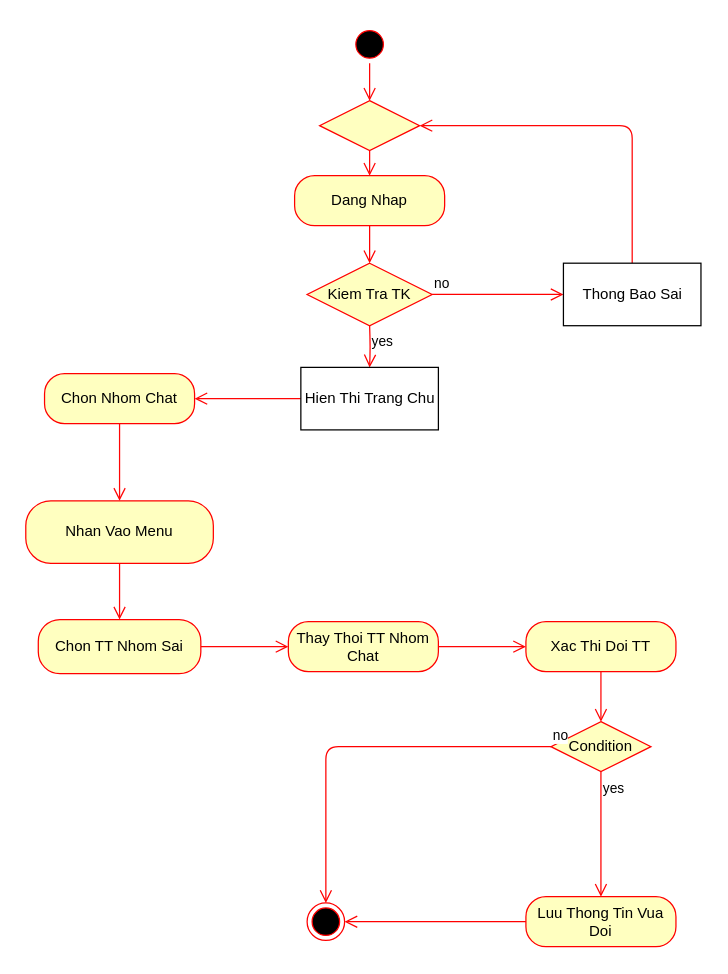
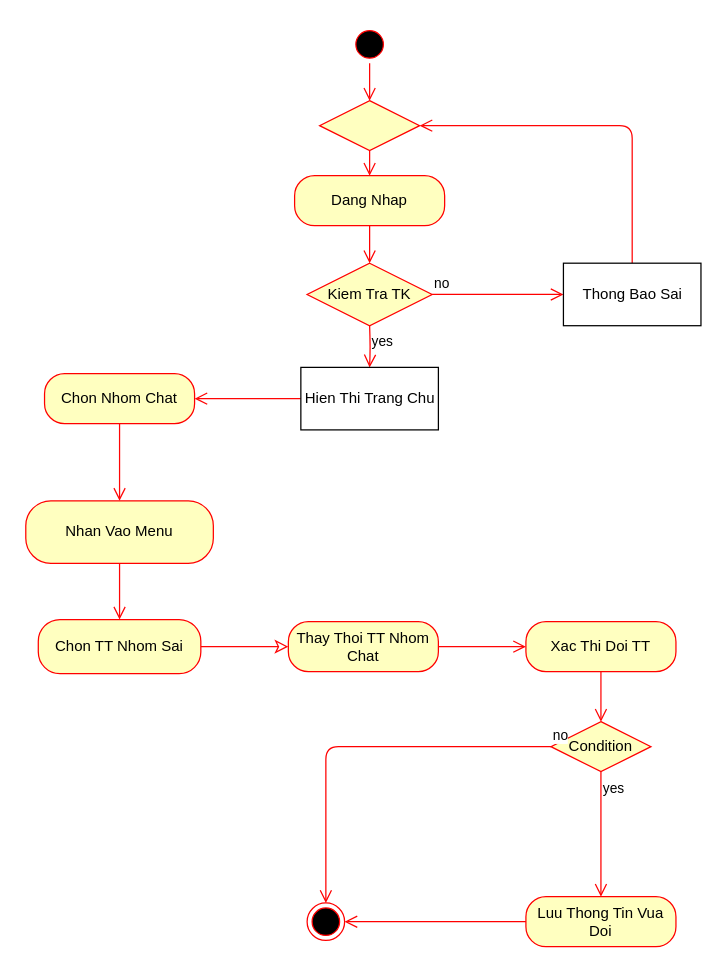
(280, 646) -> (276, 646)
